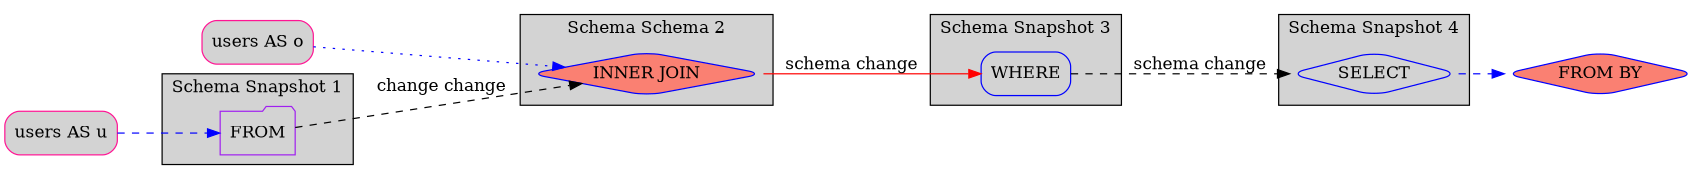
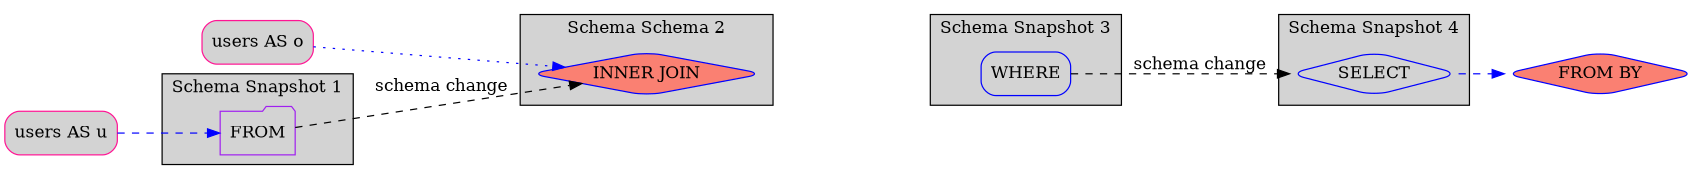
(866, 74) -> none
(442, 86) -> (442, 86)
